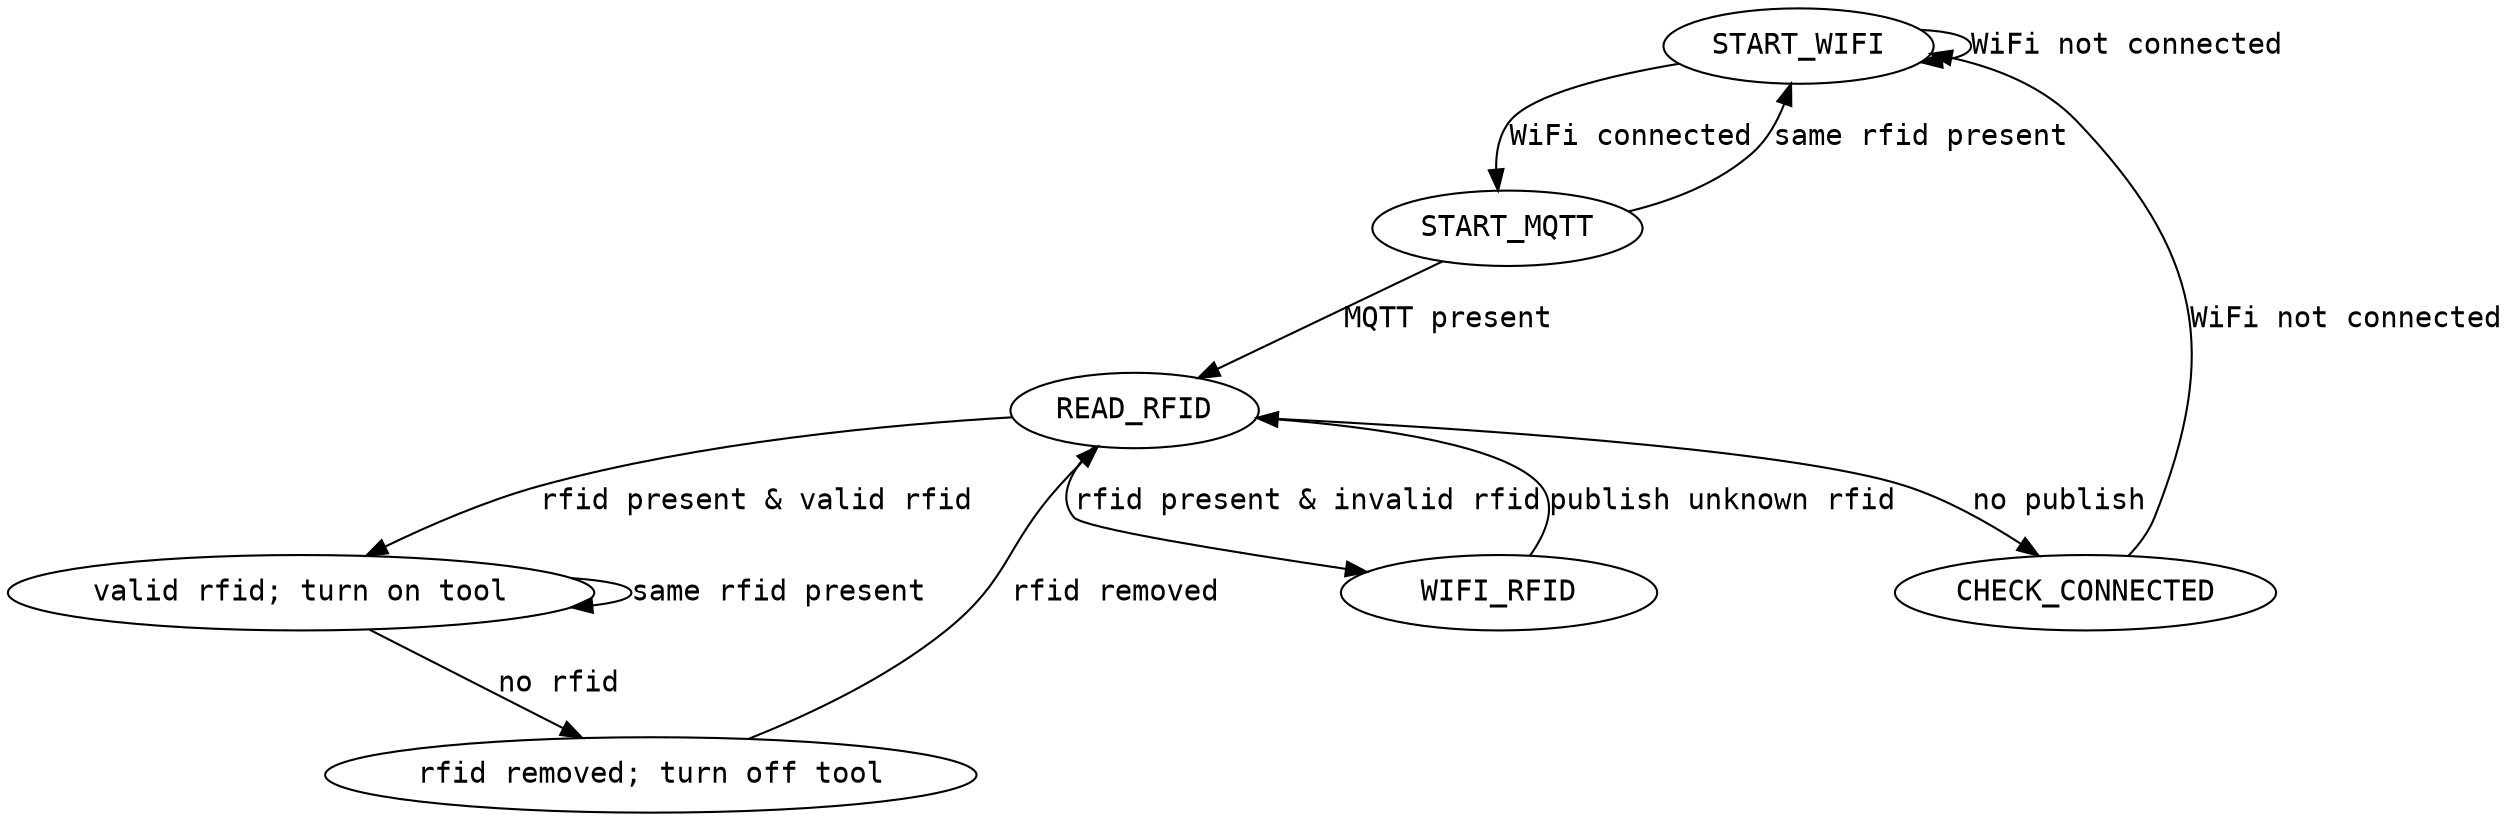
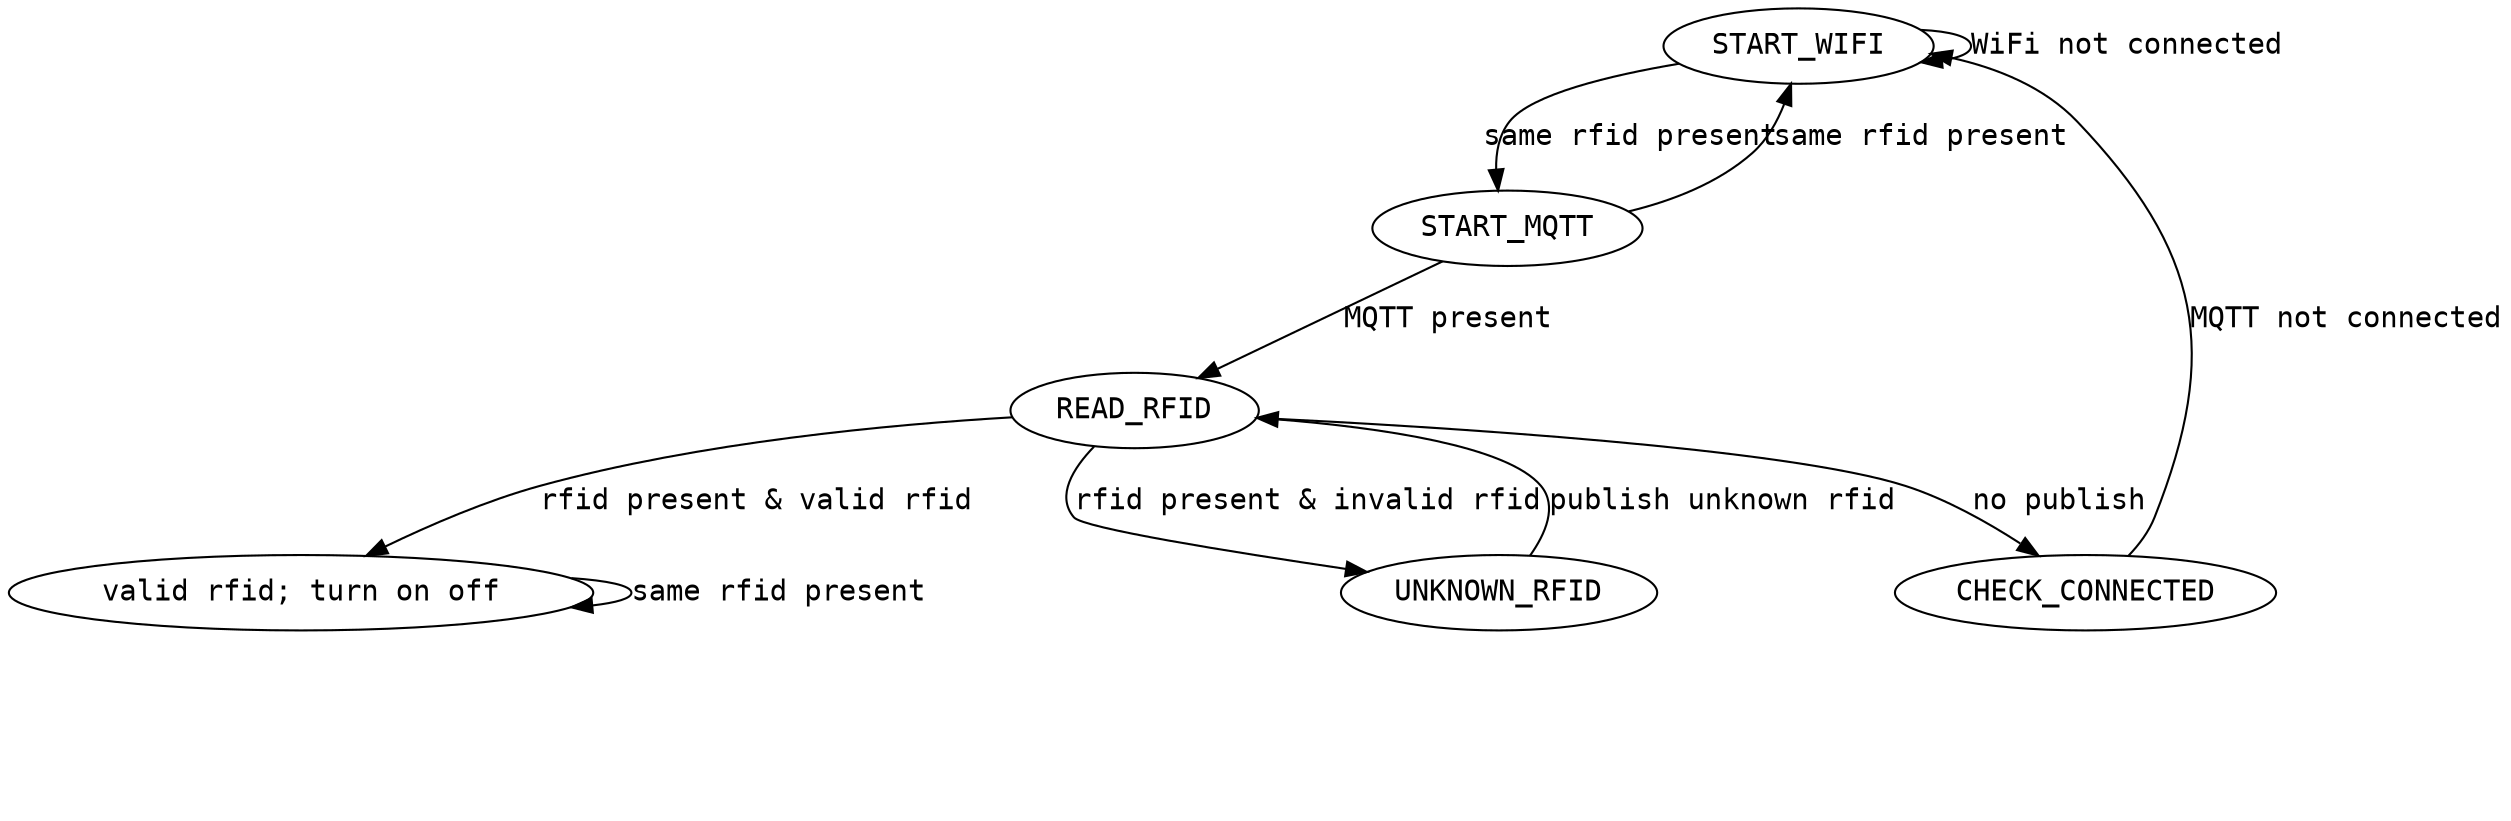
(1631, 137) -> (1631, 137)
(2346, 319) -> (2346, 319)
(301, 593) -> (301, 593)
(1499, 593) -> (1499, 593)
(651, 775) -> none
